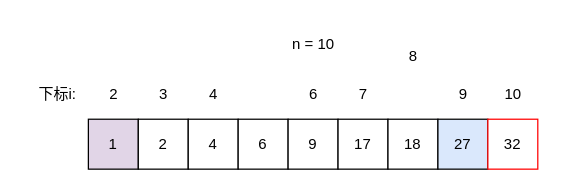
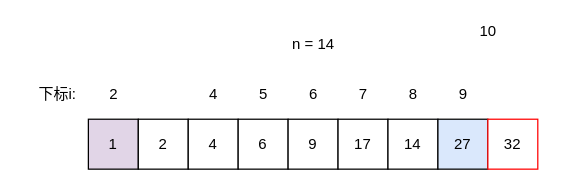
(314, 44) -> (314, 44)
(413, 57) -> (413, 94)
(163, 94) -> none
none -> (263, 94)
(513, 94) -> (488, 32)
(413, 144) -> (413, 144)
